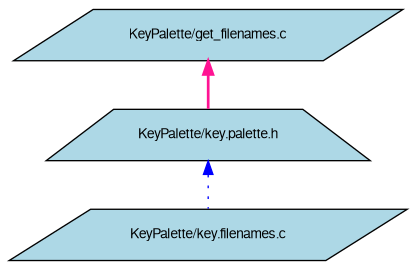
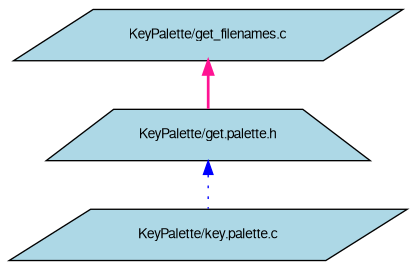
(208, 135) -> (208, 135)
(208, 235) -> (208, 235)
